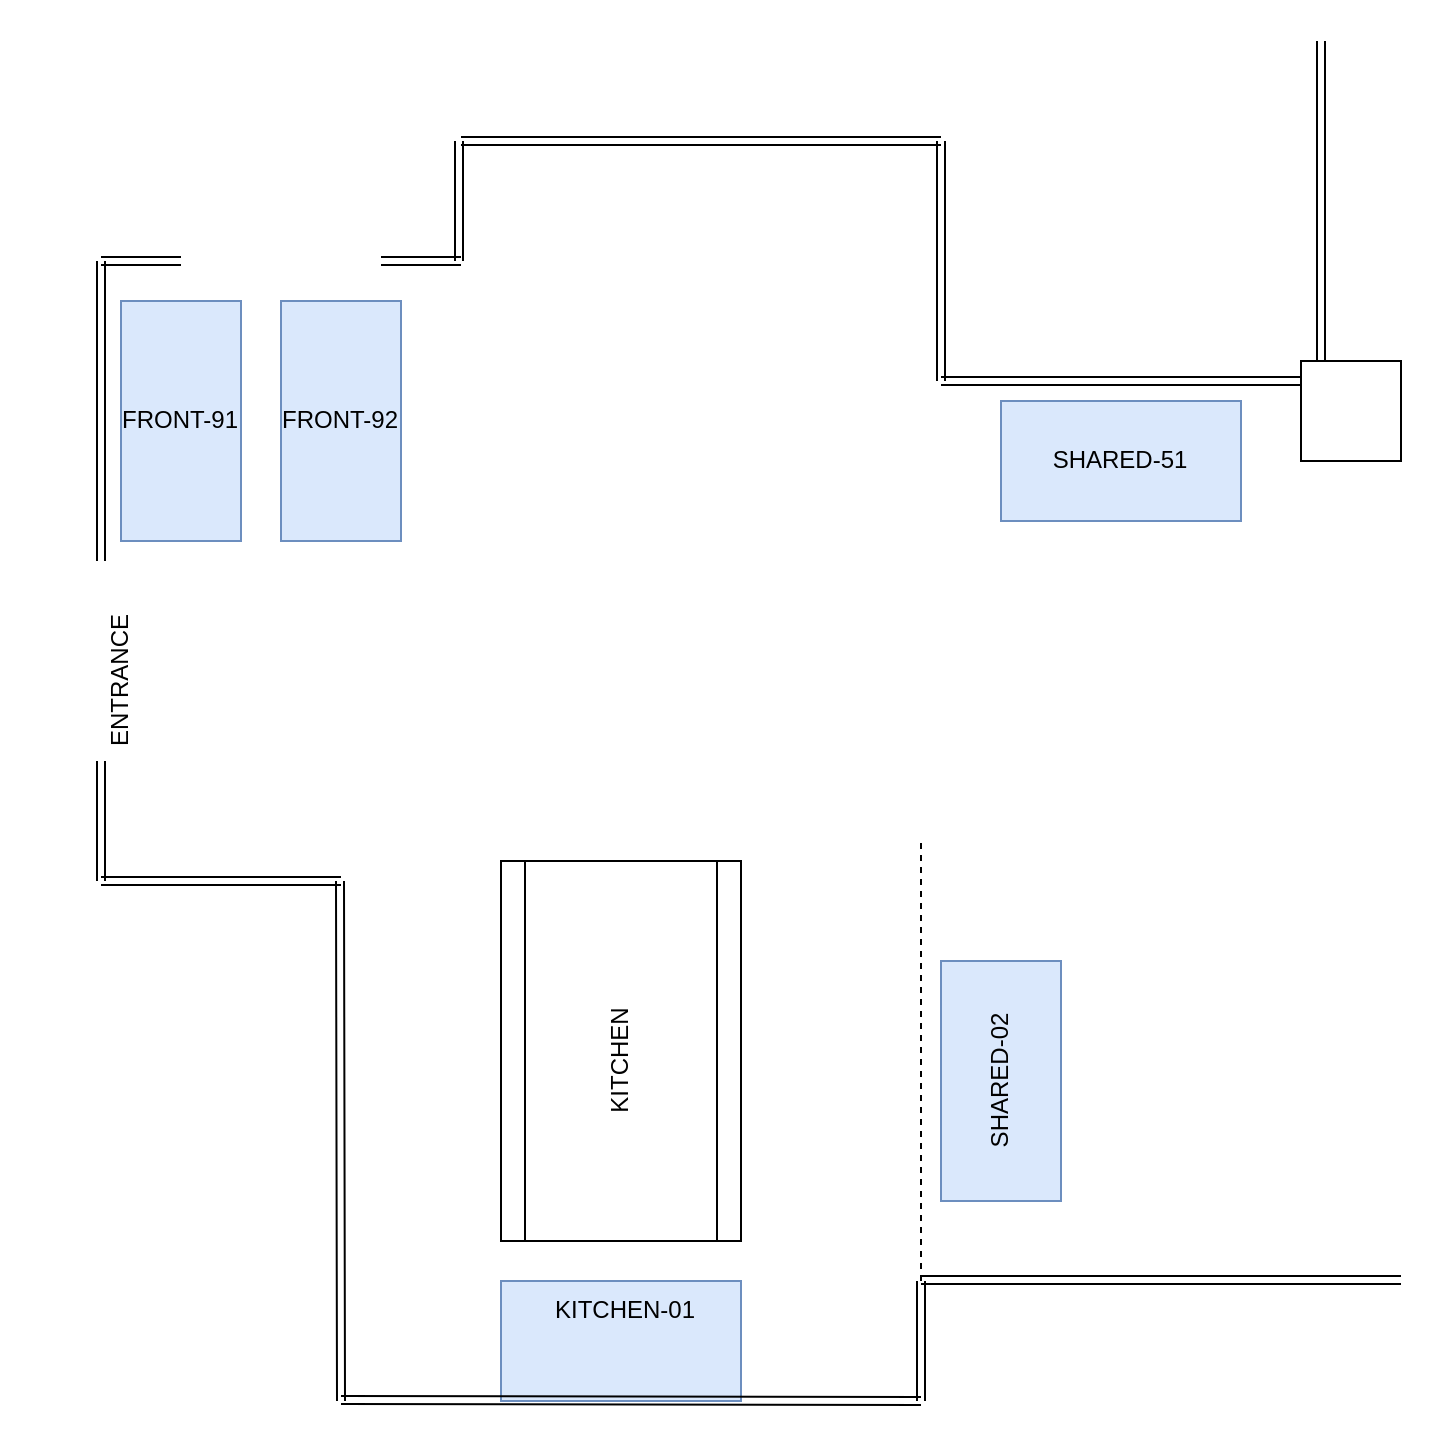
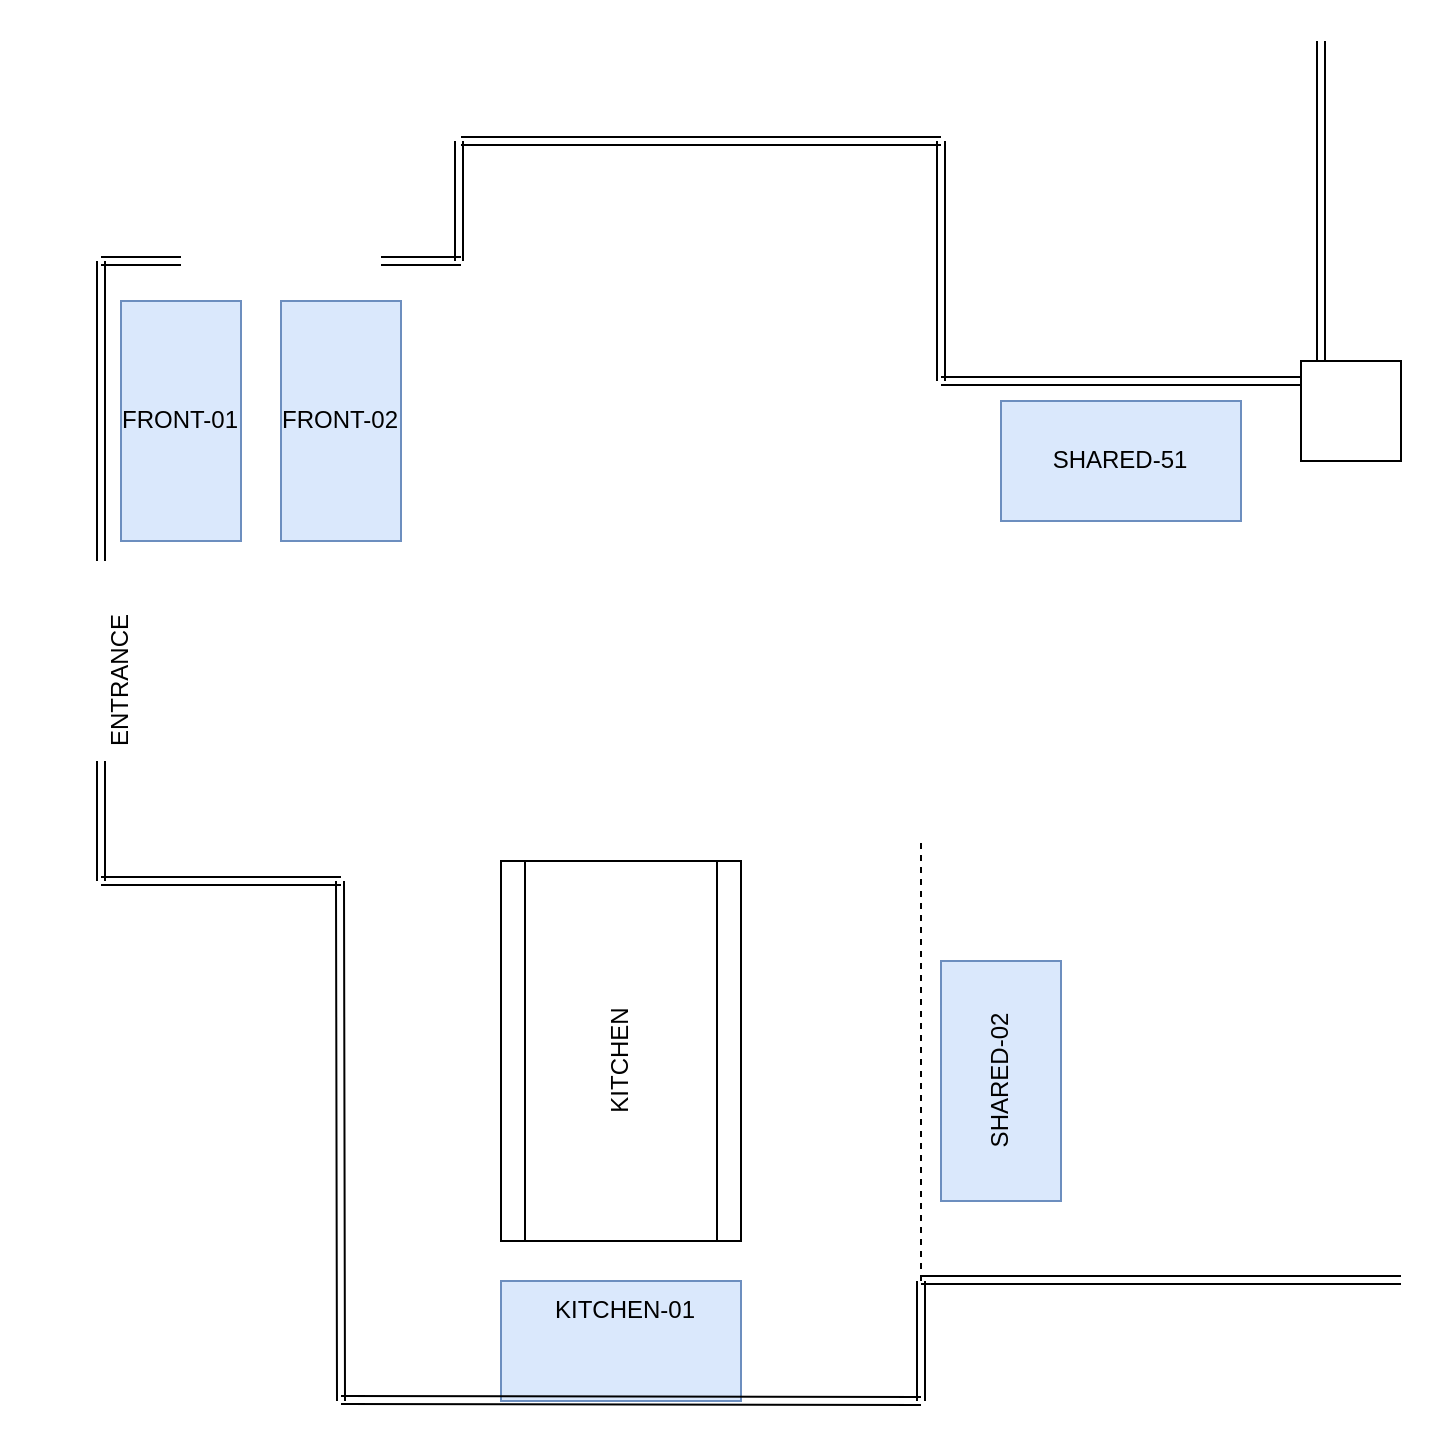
(181, 421) -> (181, 421)
(341, 421) -> (341, 421)
